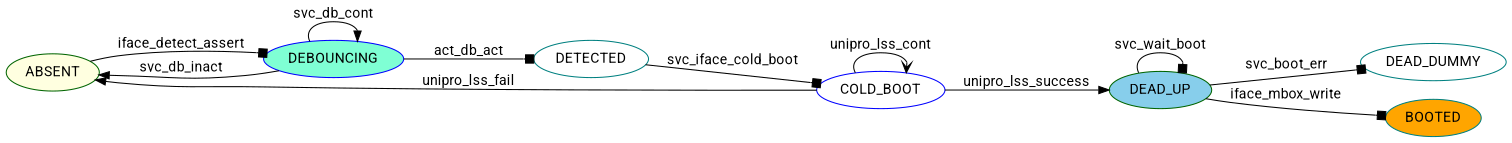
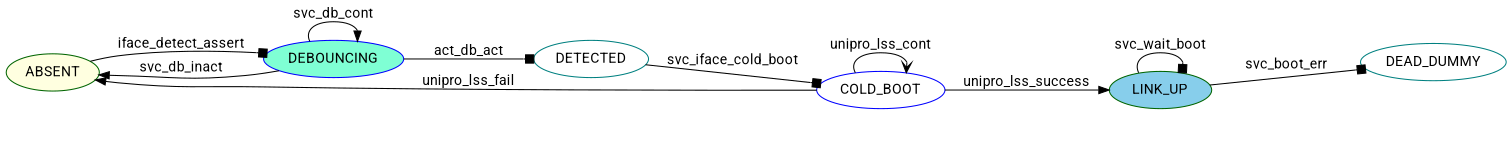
(1160, 90) -> (1160, 90)
(1433, 118) -> none
